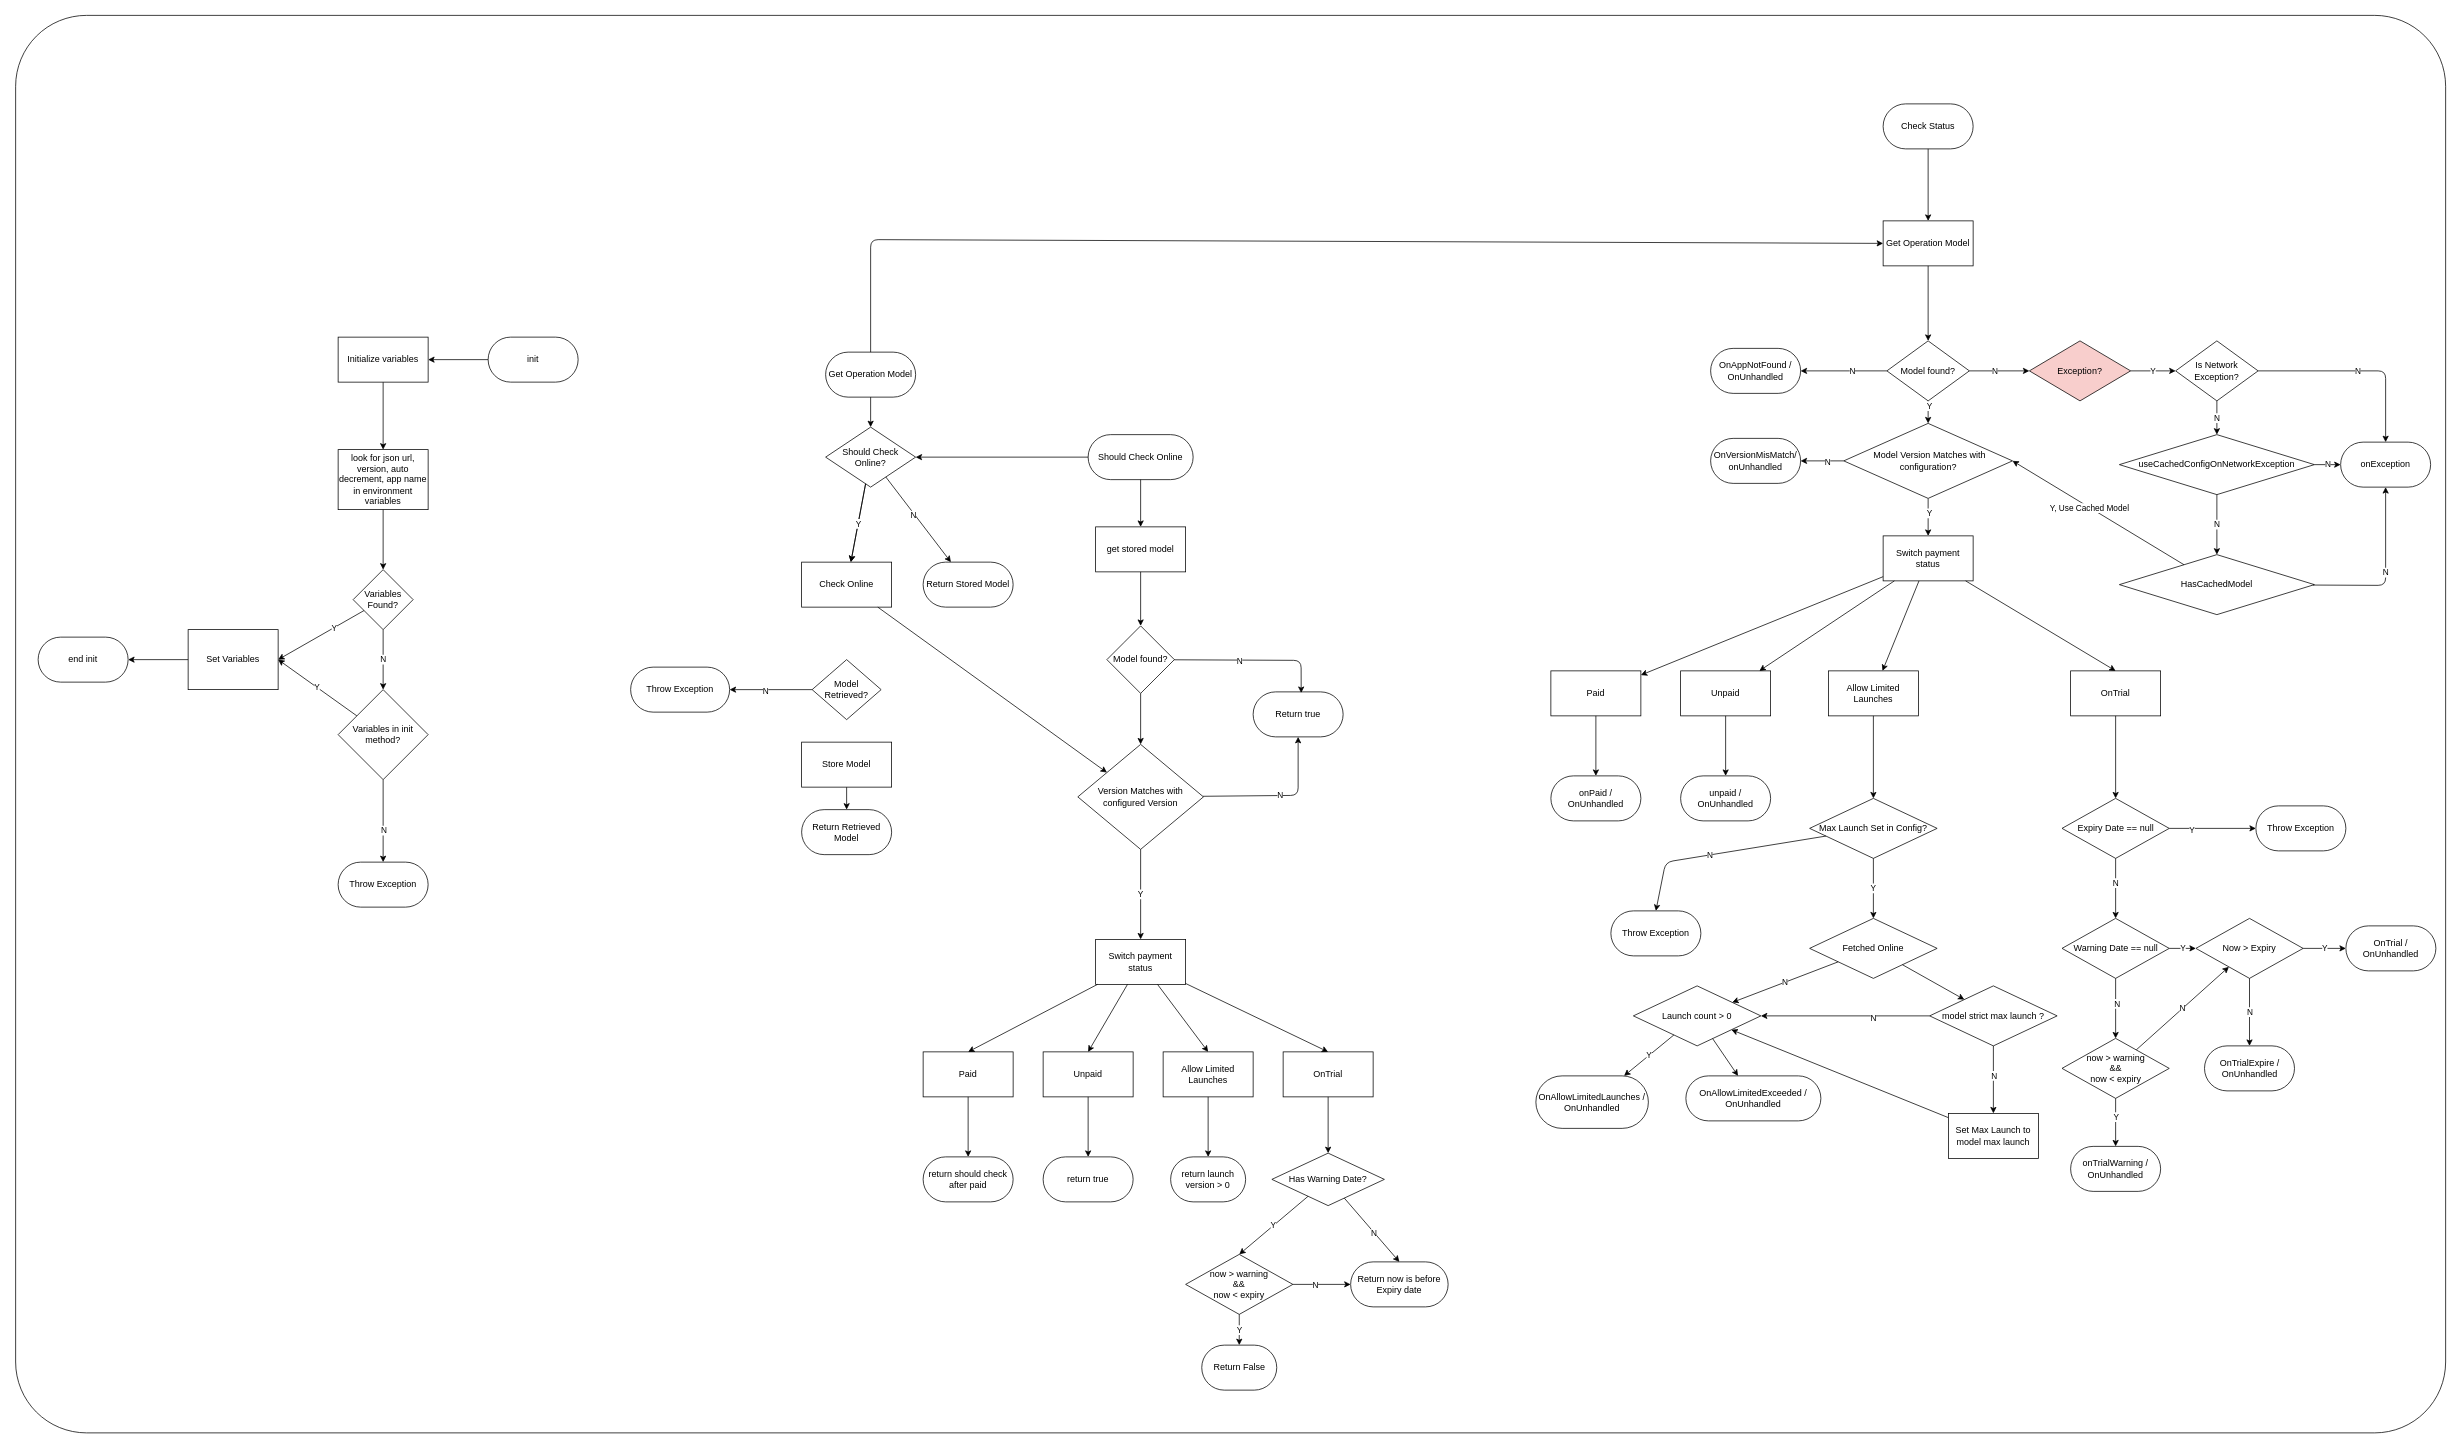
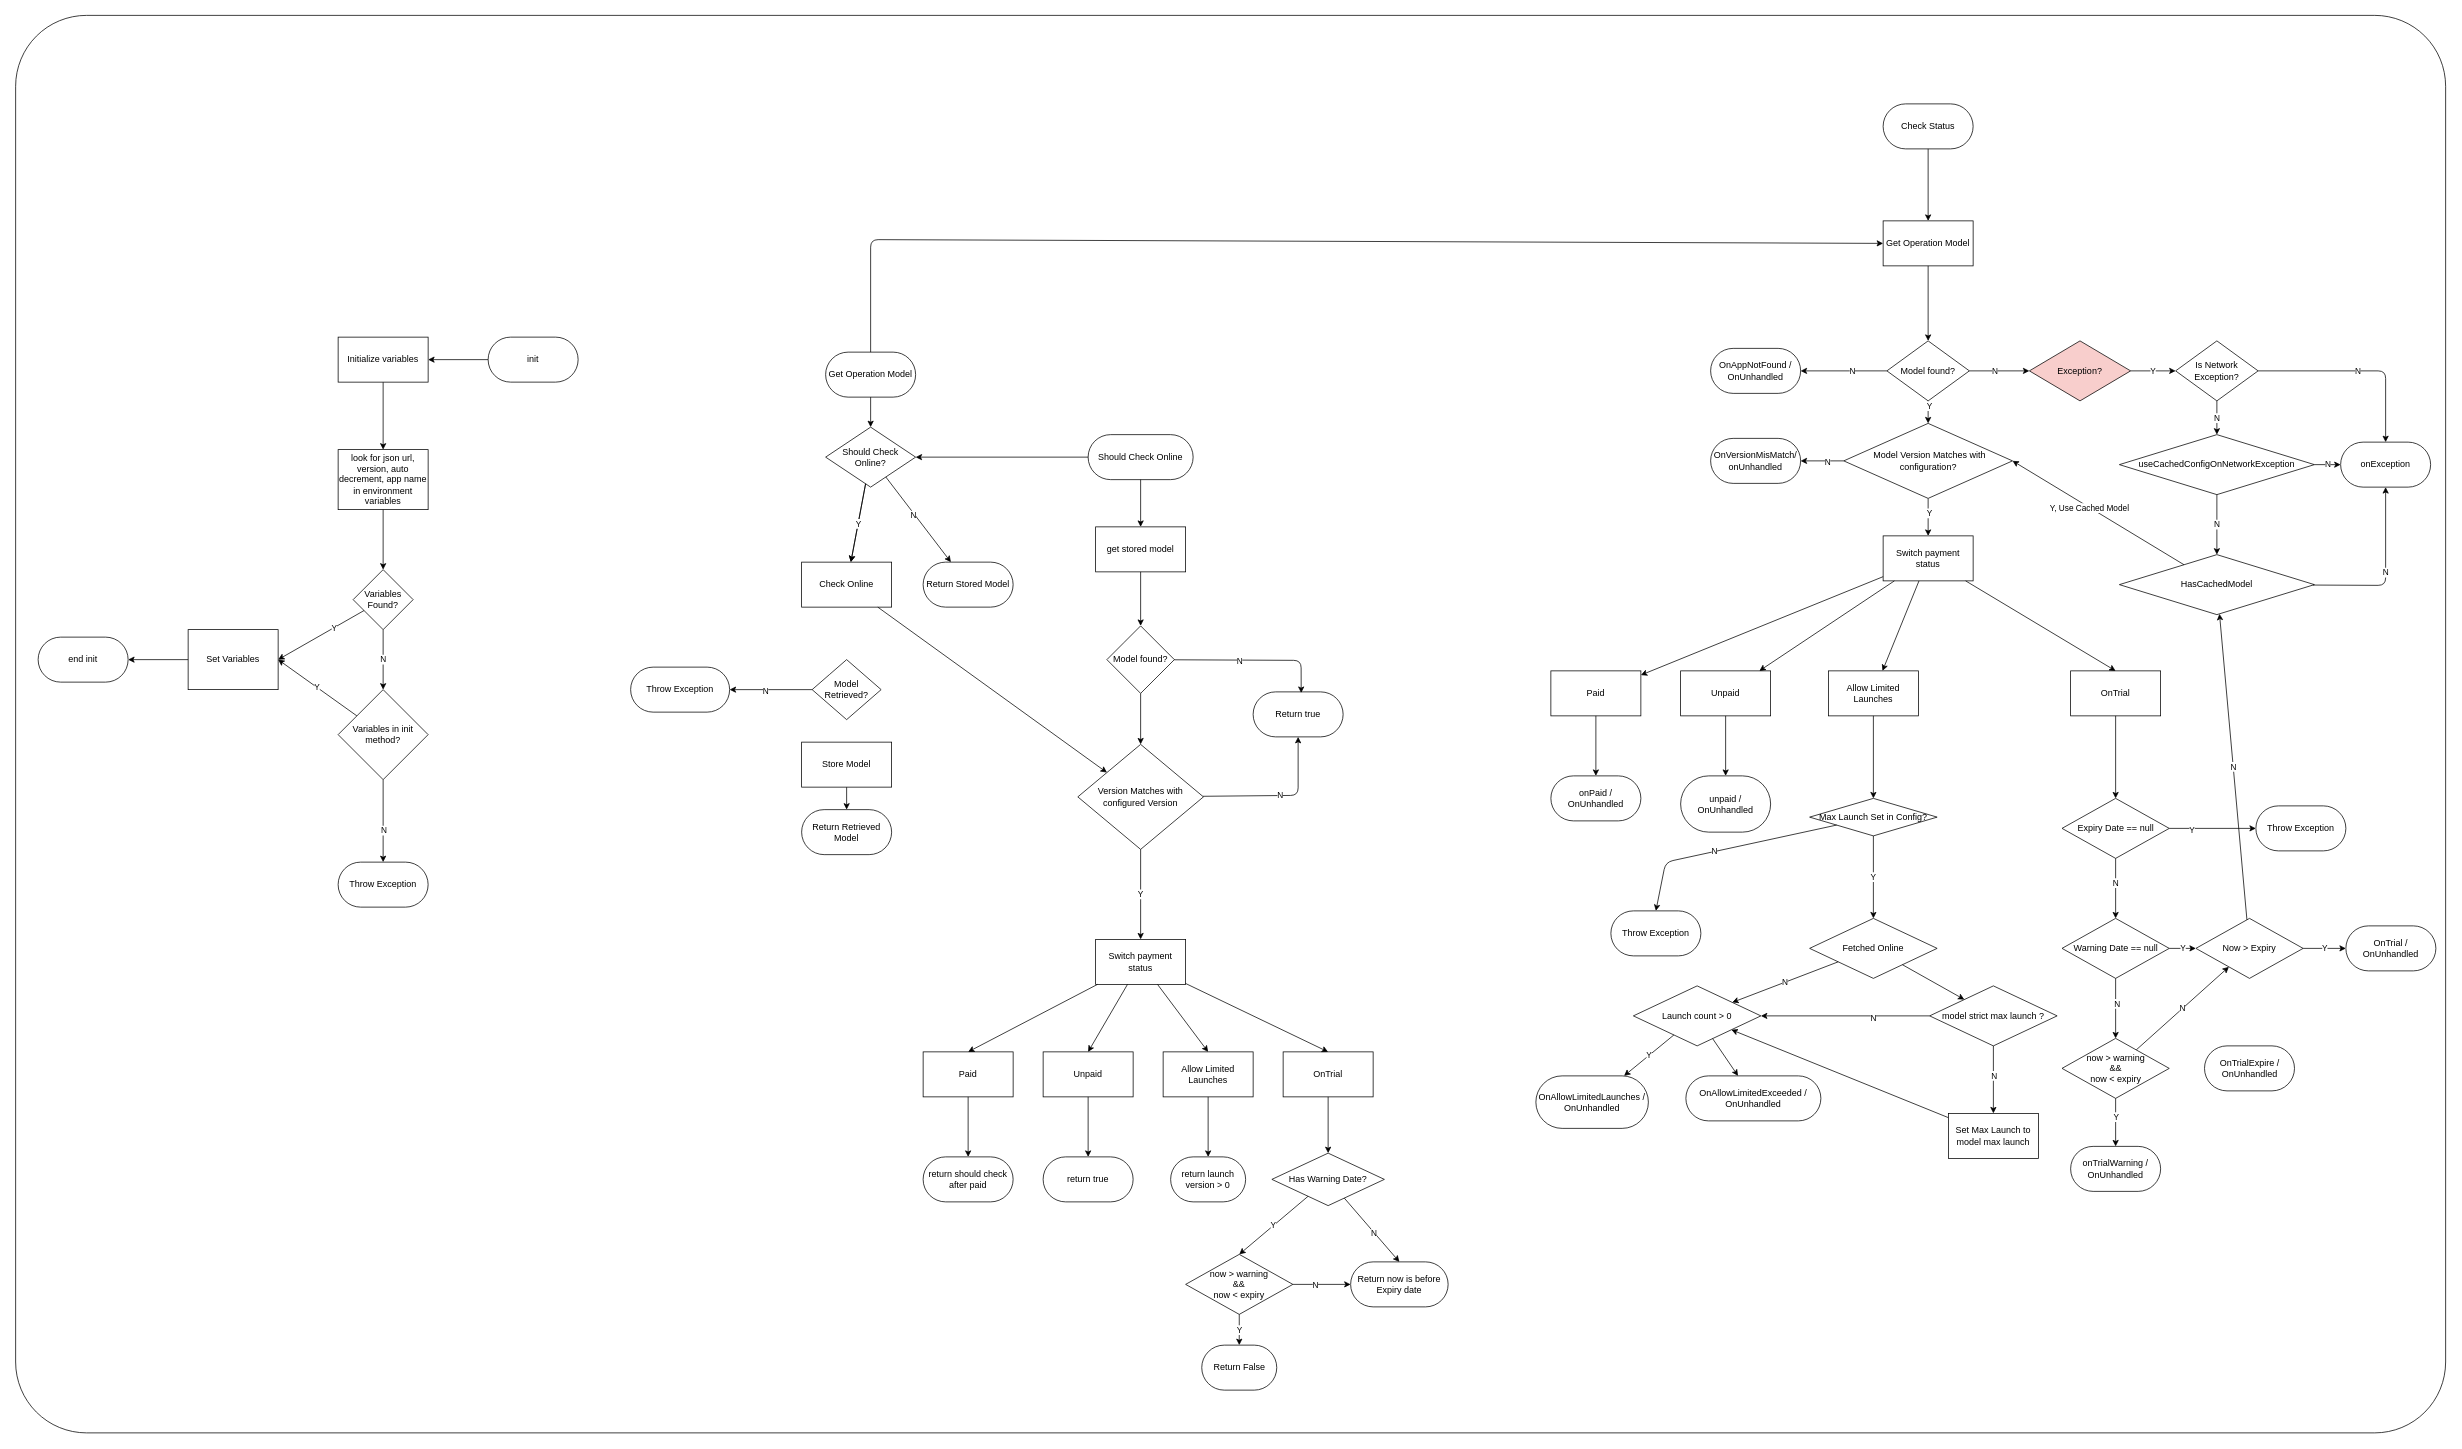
(1725, 798) -> (1725, 804)
(1873, 828) -> (1873, 817)
(2249, 1010) -> (2233, 769)
